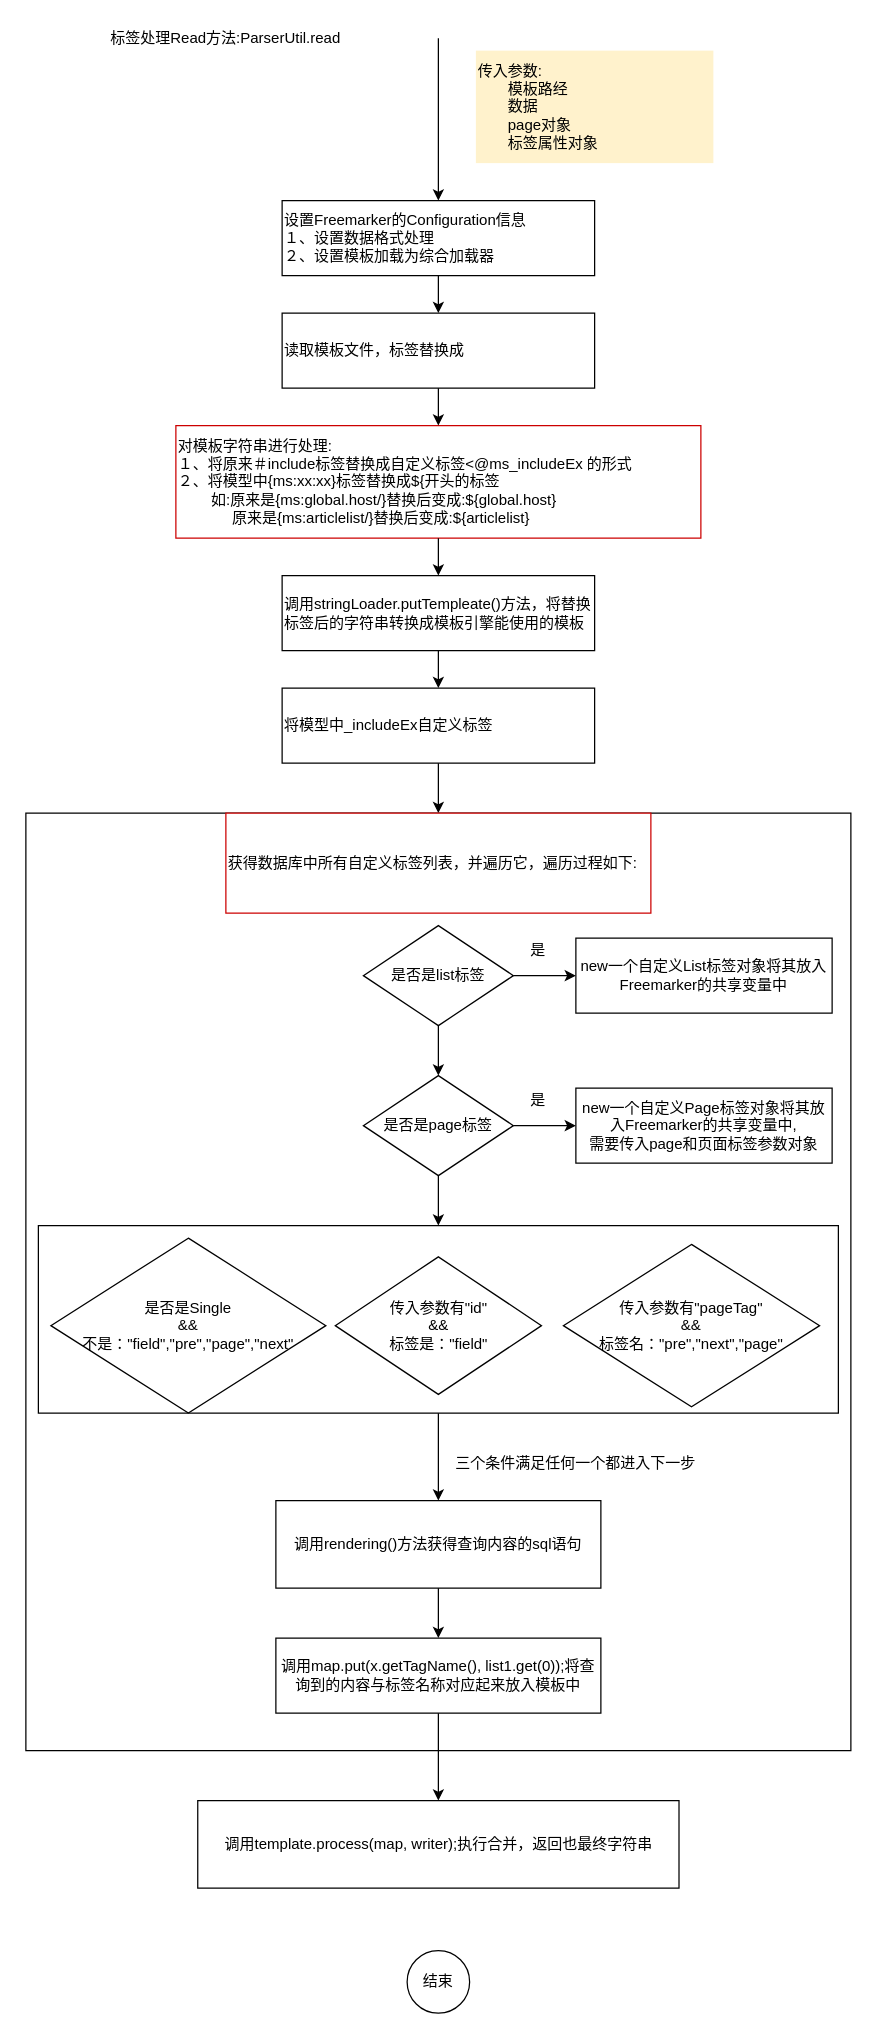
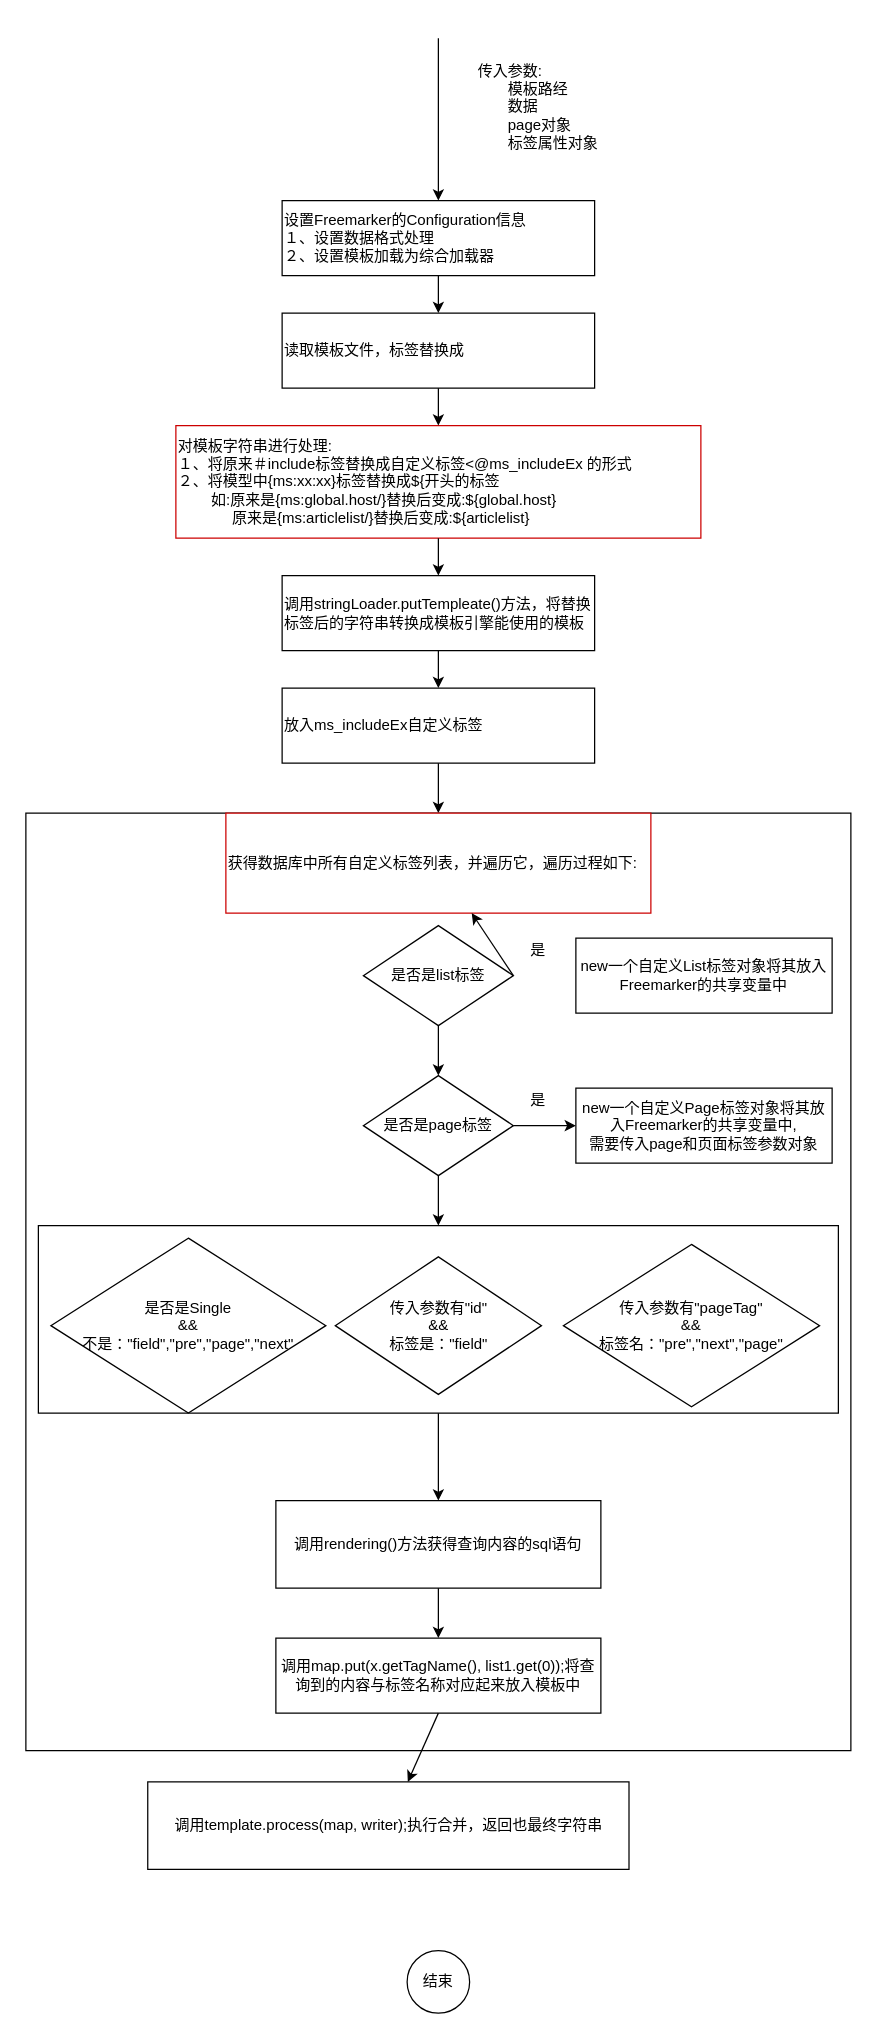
(226, 38) -> none
(594, 107) -> (594, 107)
(390, 726) -> (383, 726)
(540, 976) -> (495, 948)
(576, 1463) -> none
(438, 1844) -> (388, 1826)
